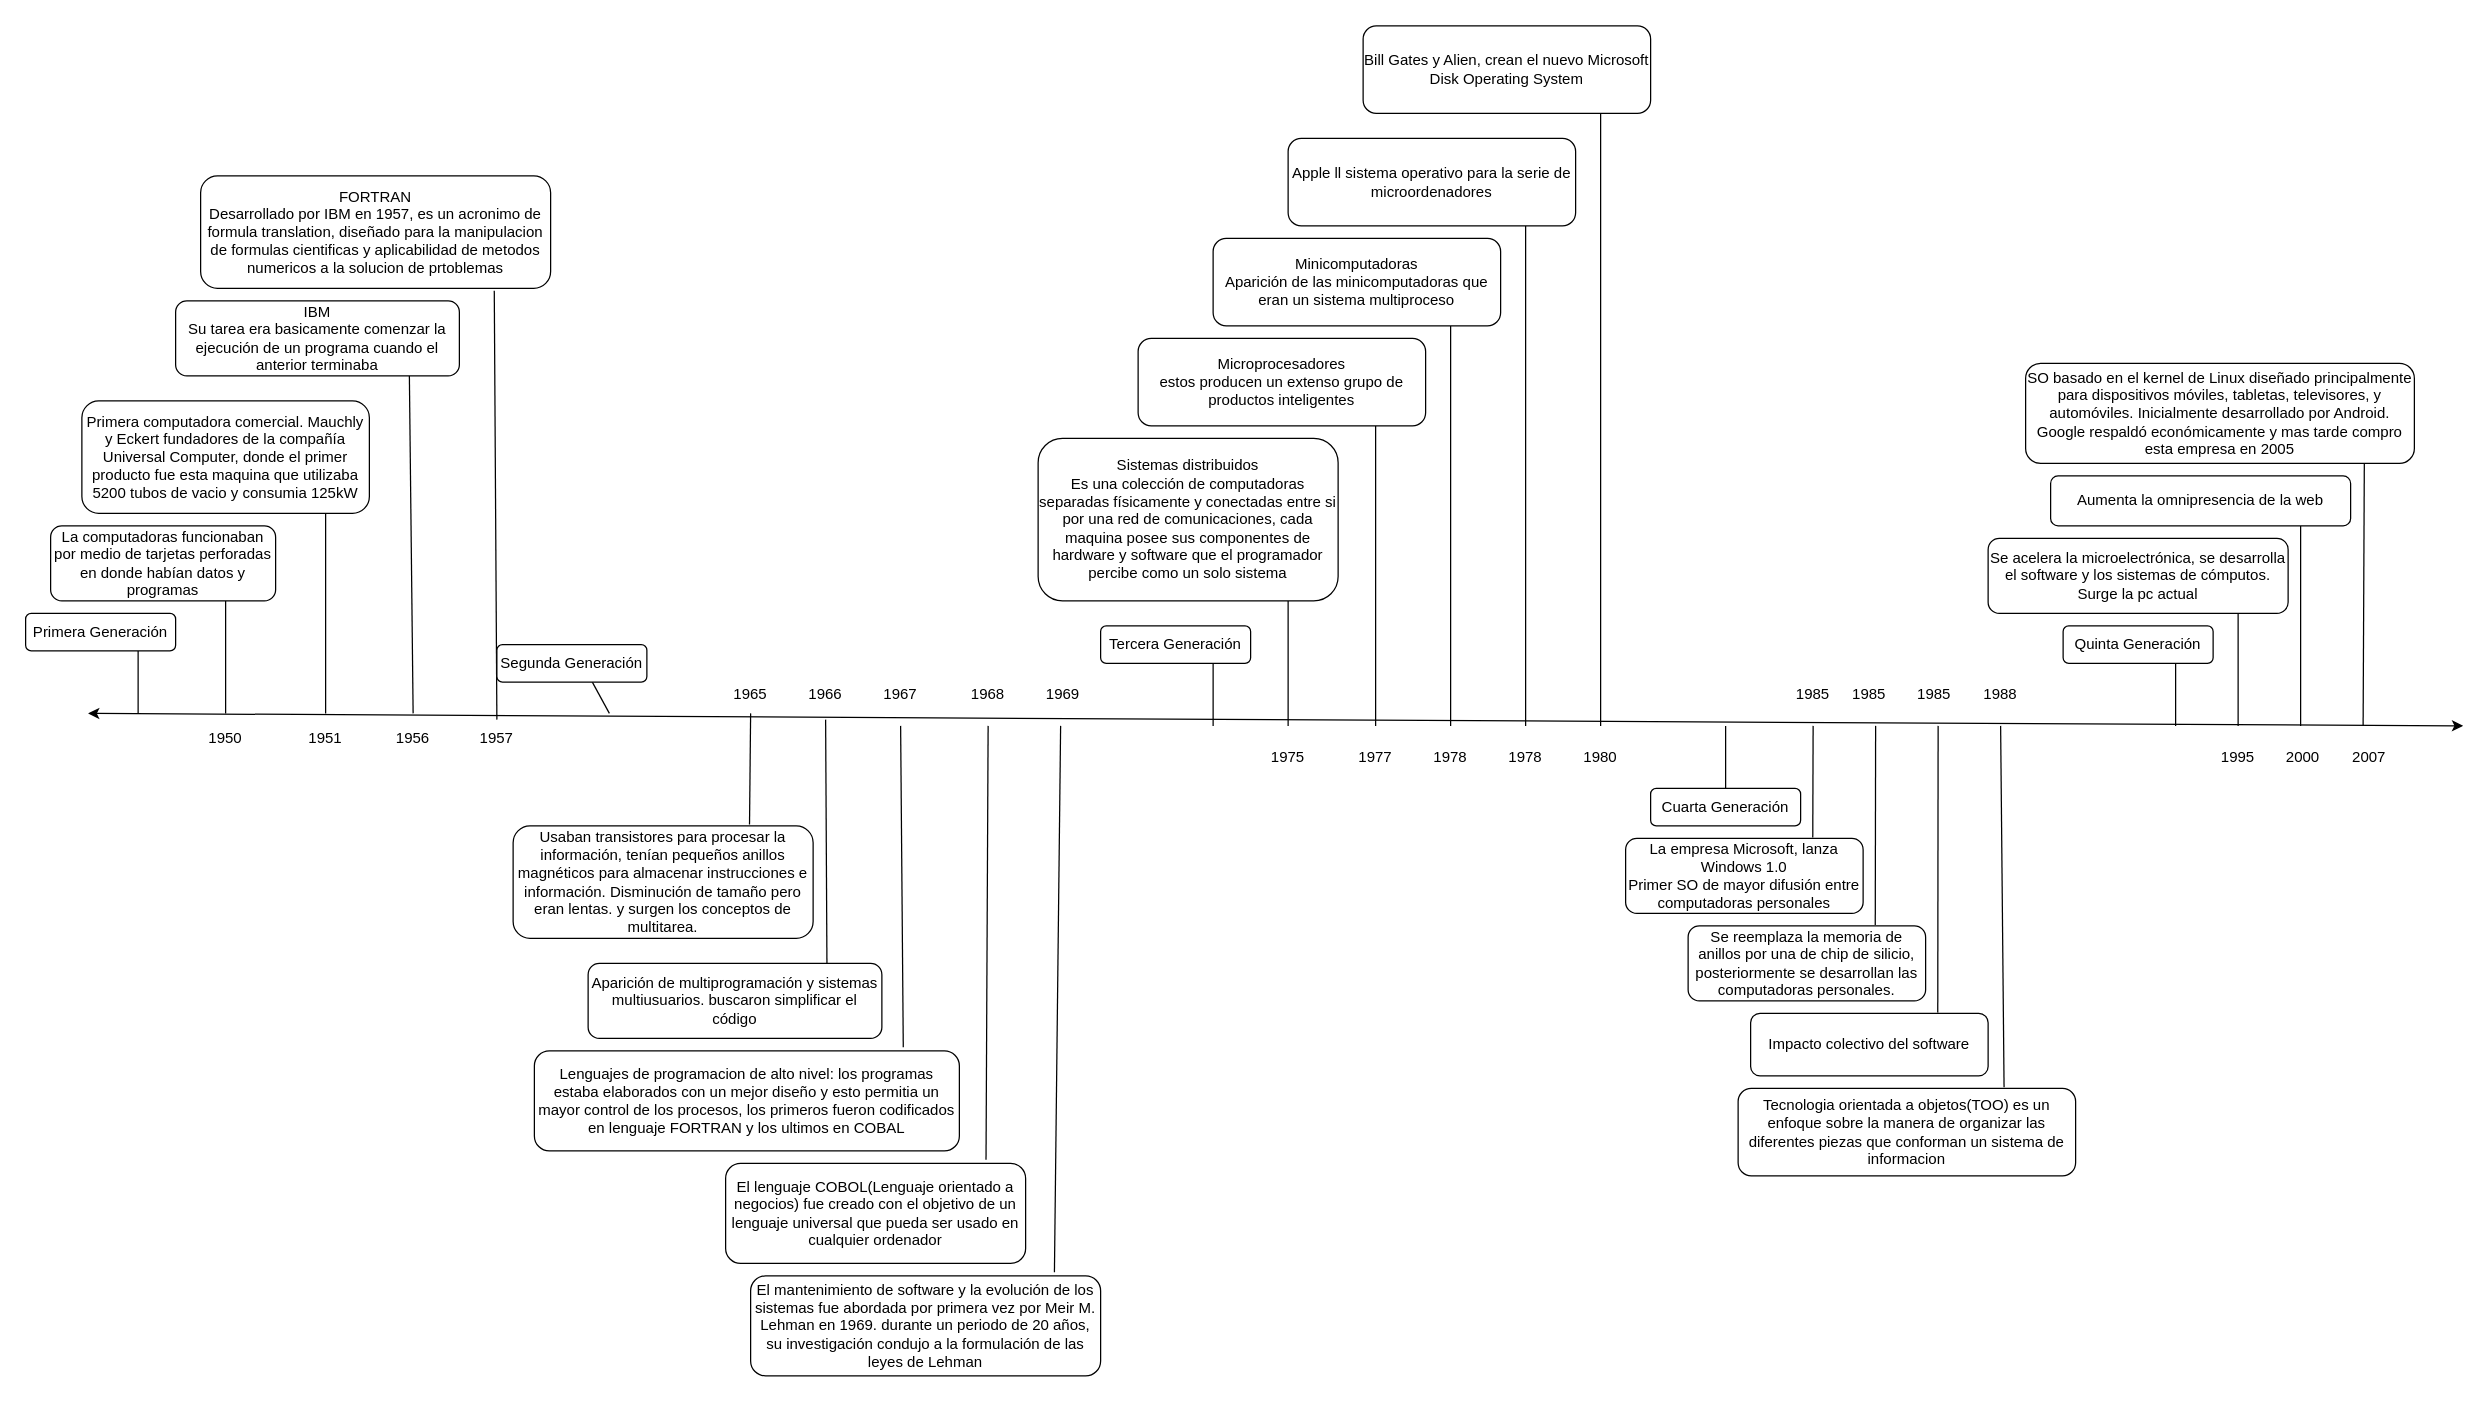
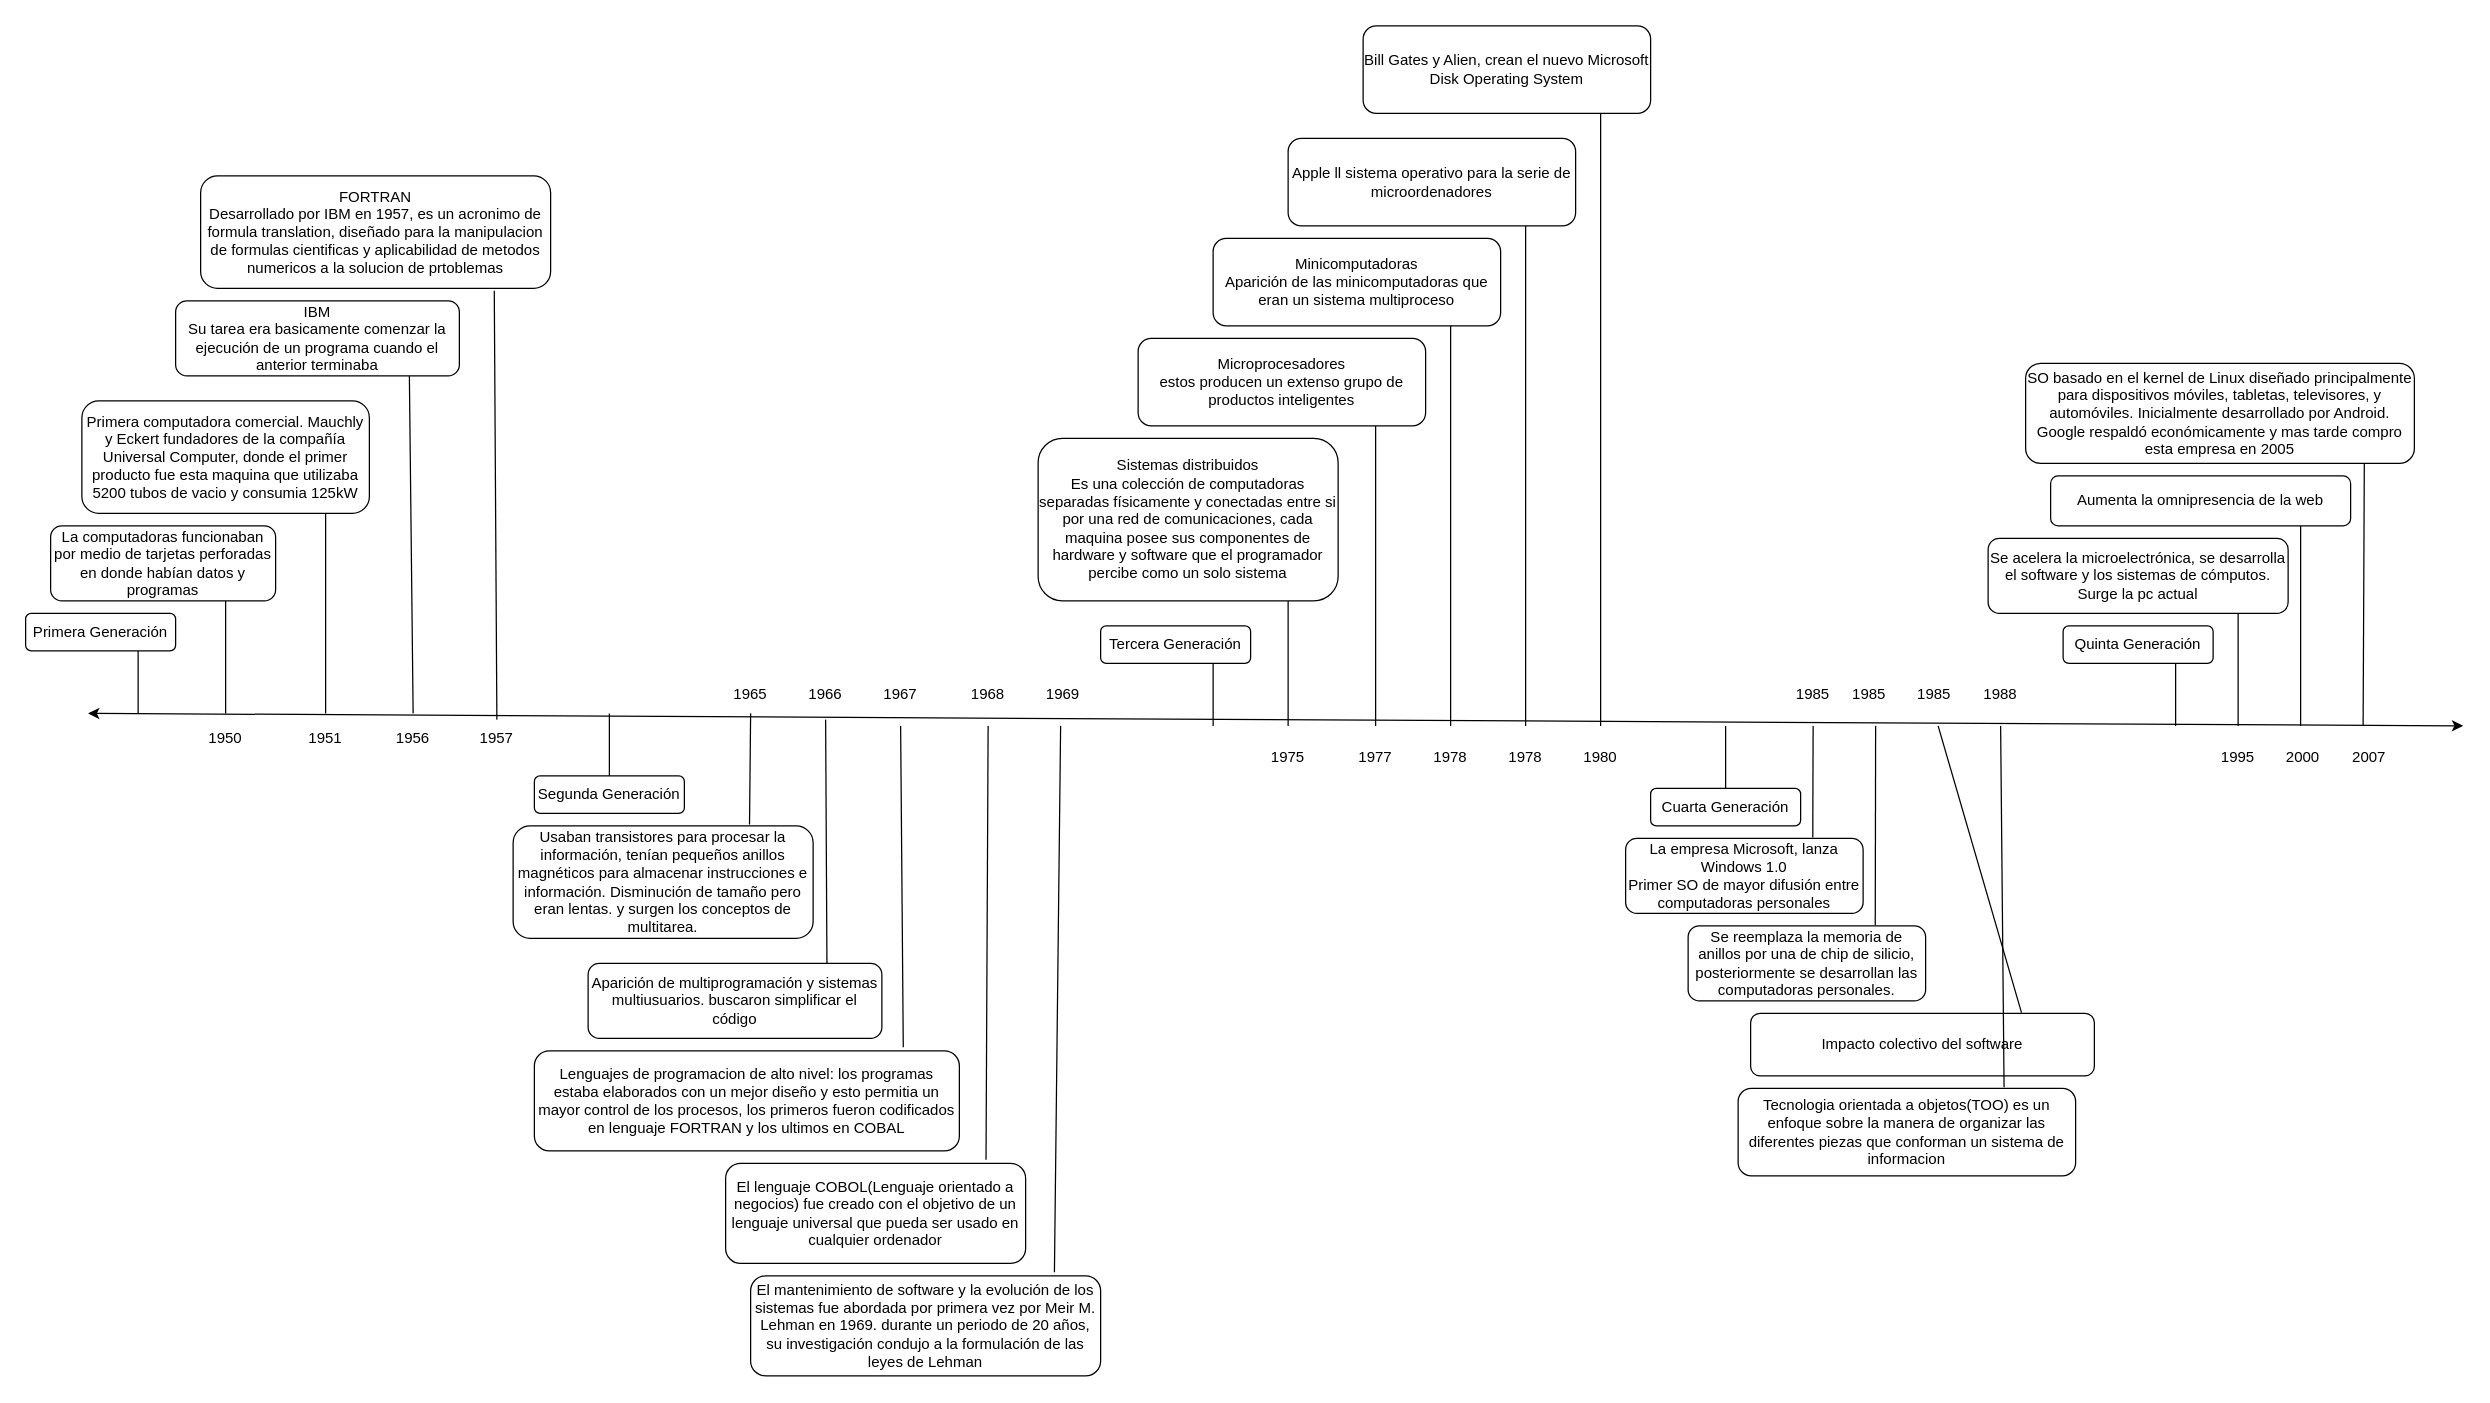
(572, 663) -> (609, 794)
(1869, 1044) -> (1923, 1044)
